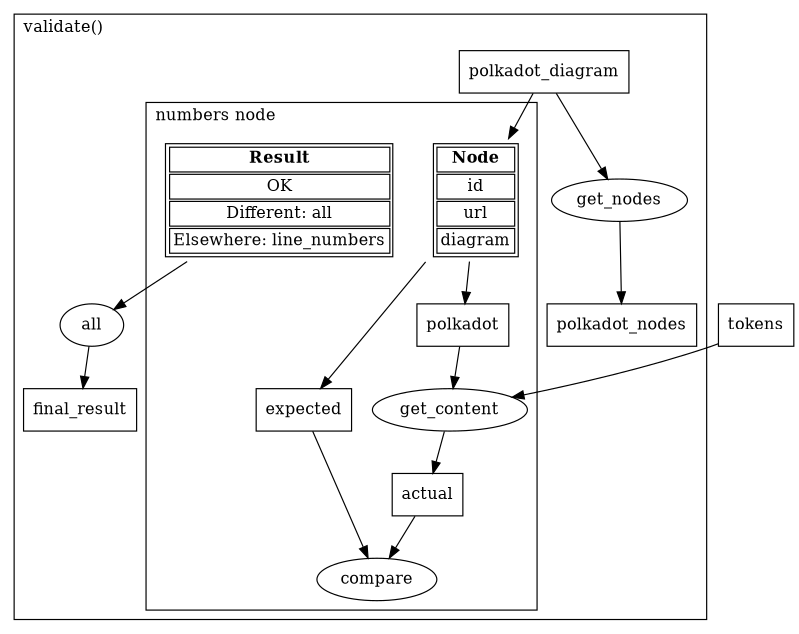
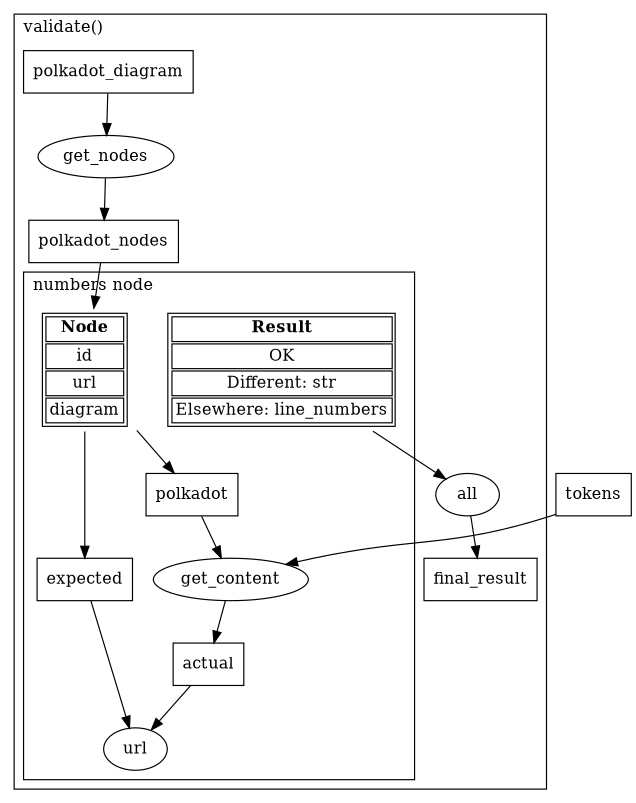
(524, 111) -> (98, 280)
(280, 213) -> (282, 383)
(377, 579) -> (135, 749)
